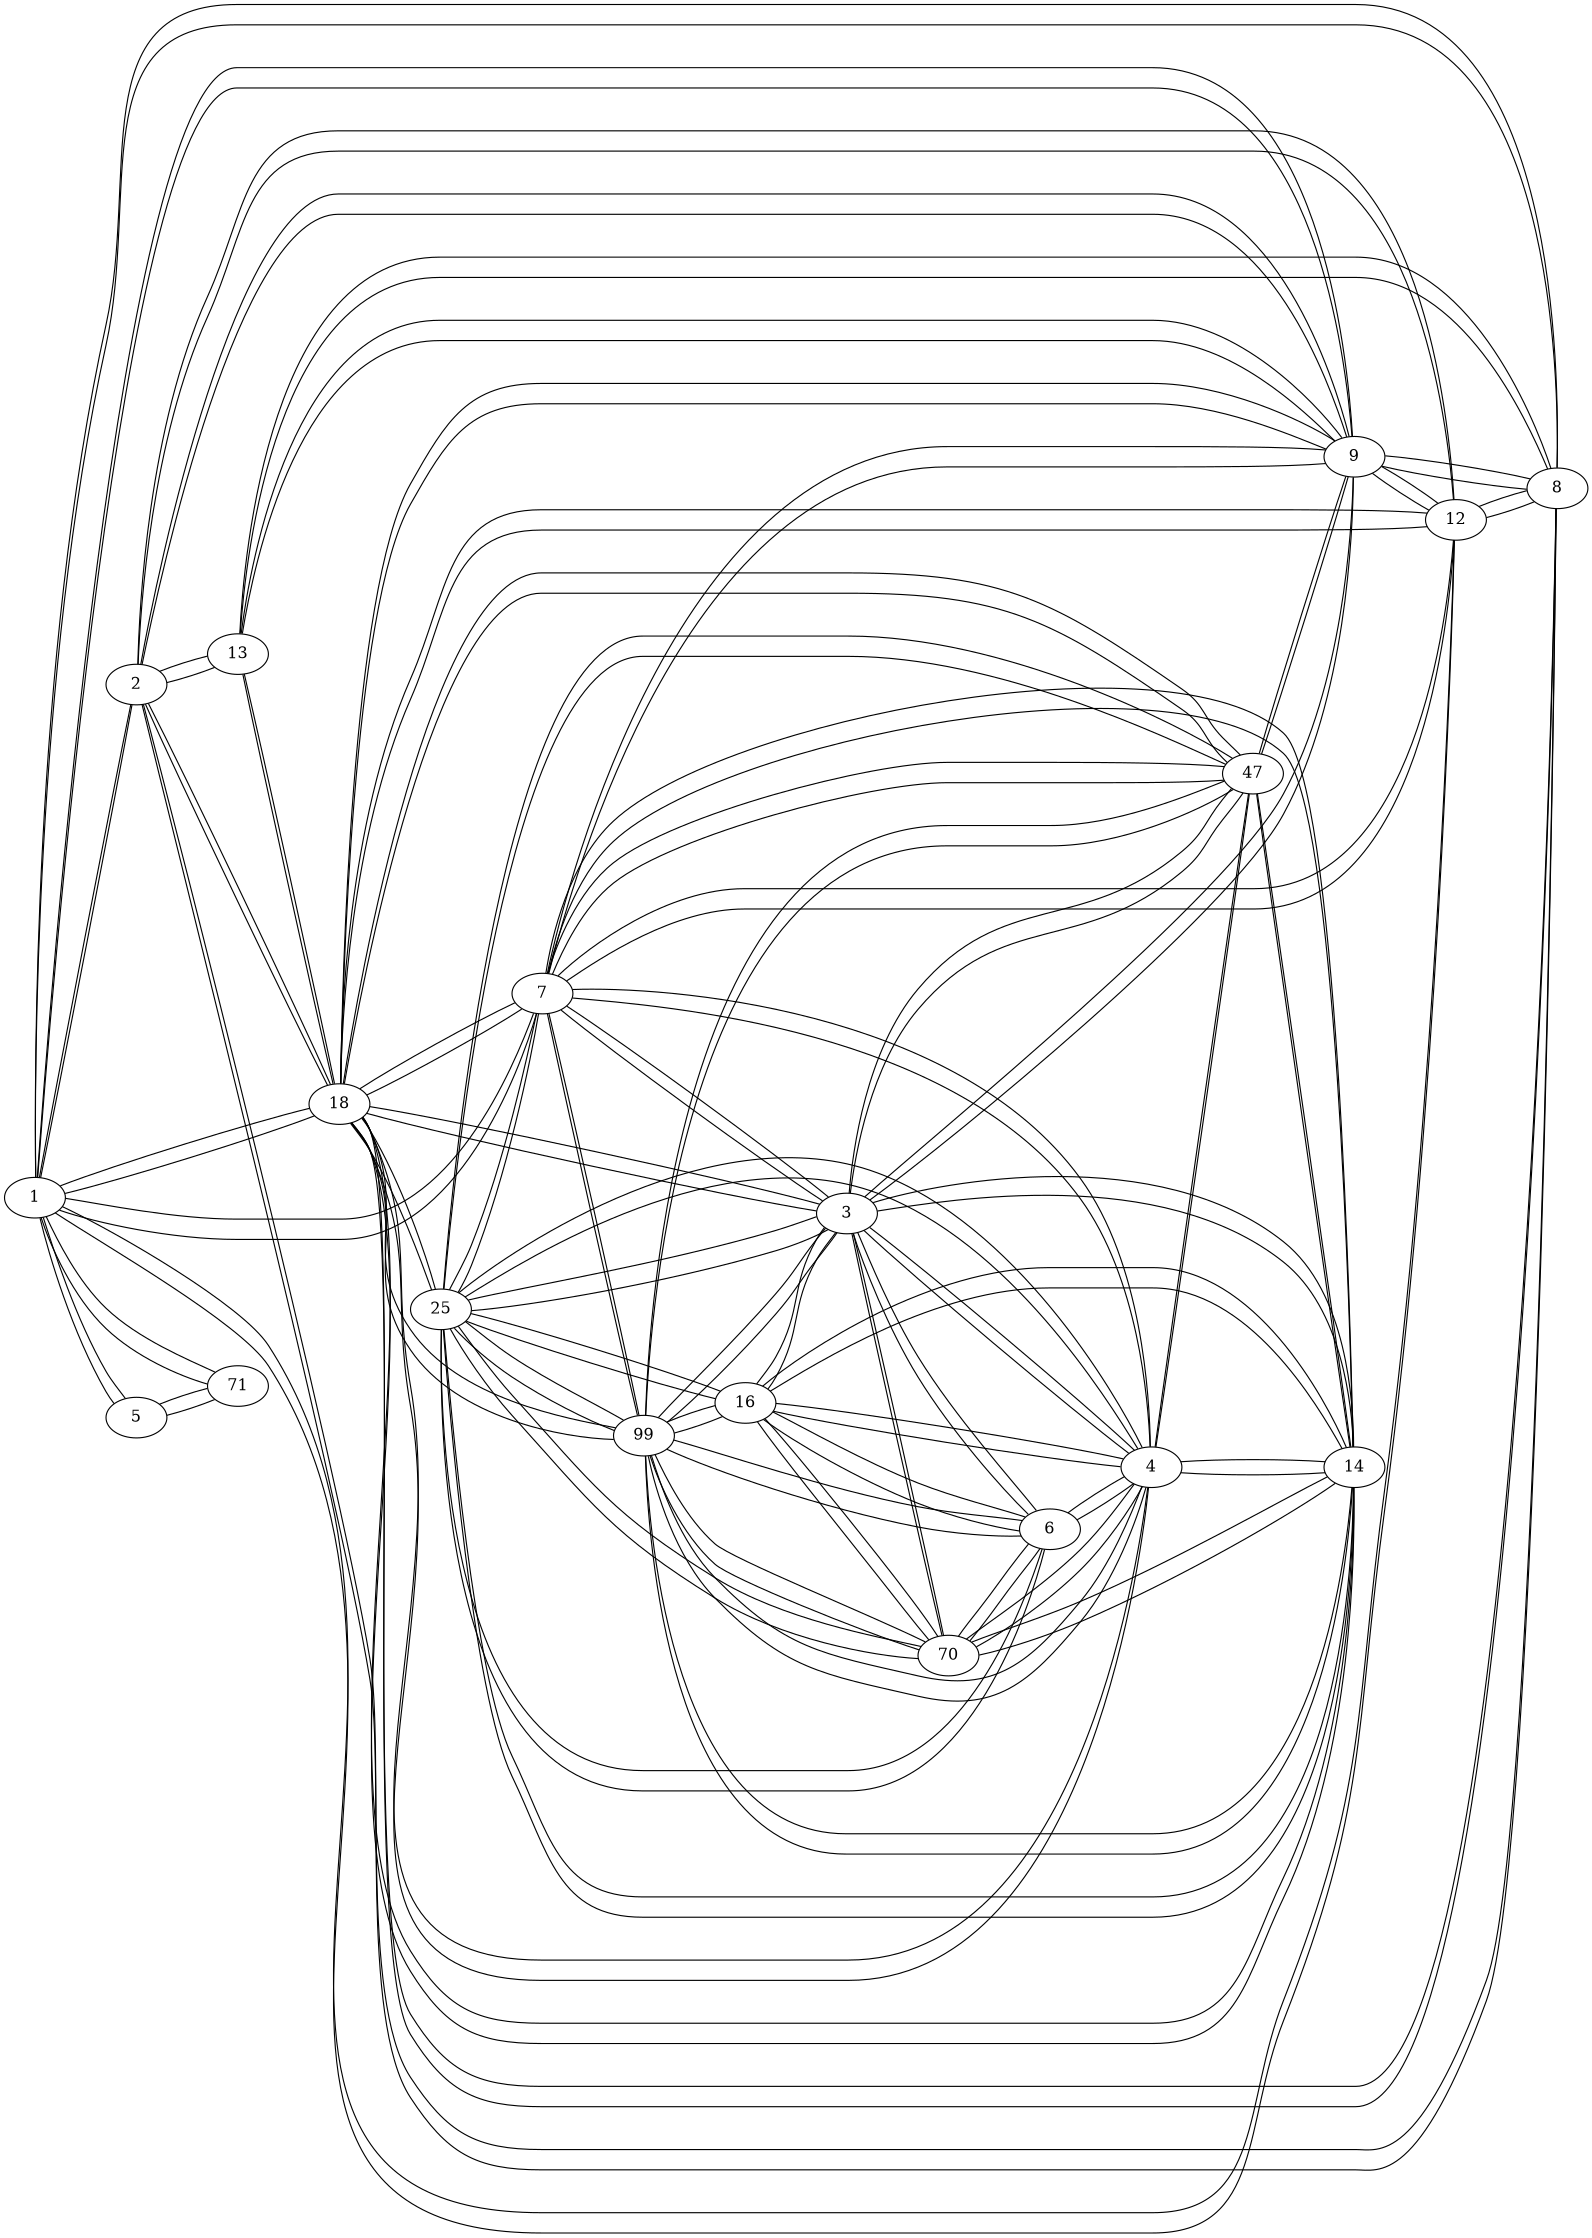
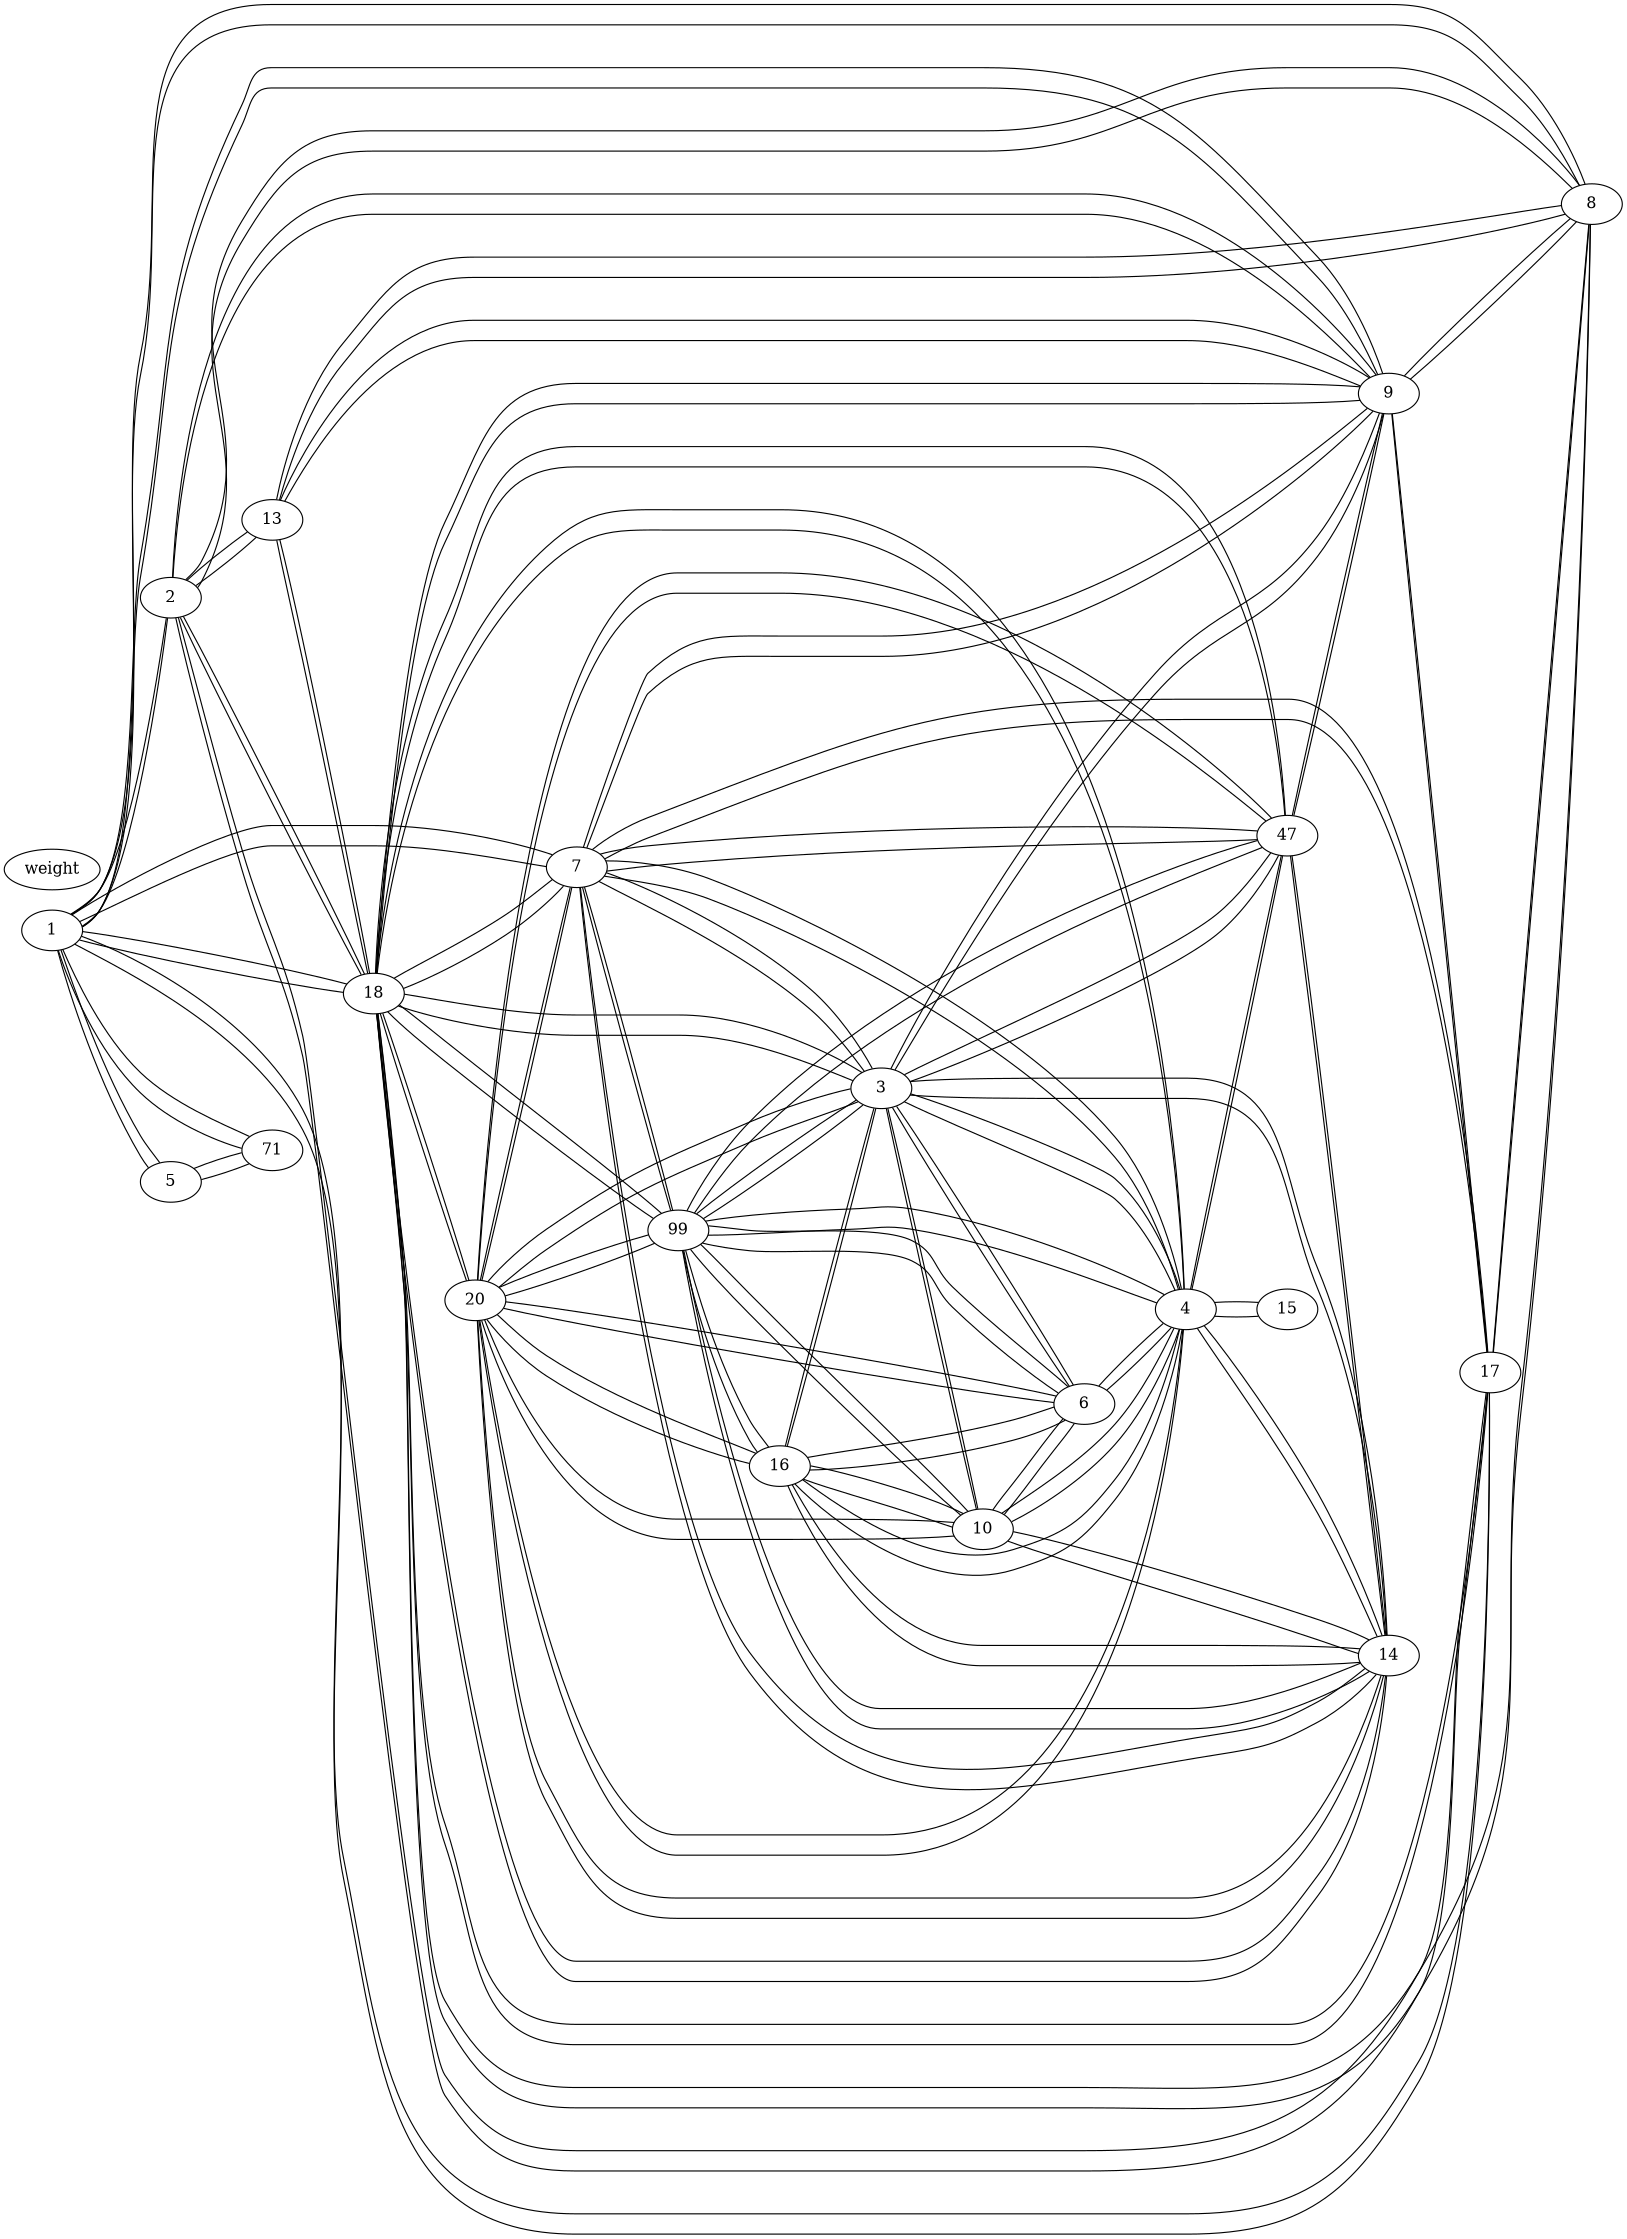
(1456, 520) -> (1490, 1373)
none -> (52, 870)
(441, 1309) -> (475, 1300)
none -> (1287, 1309)
(948, 1656) -> (983, 1529)
